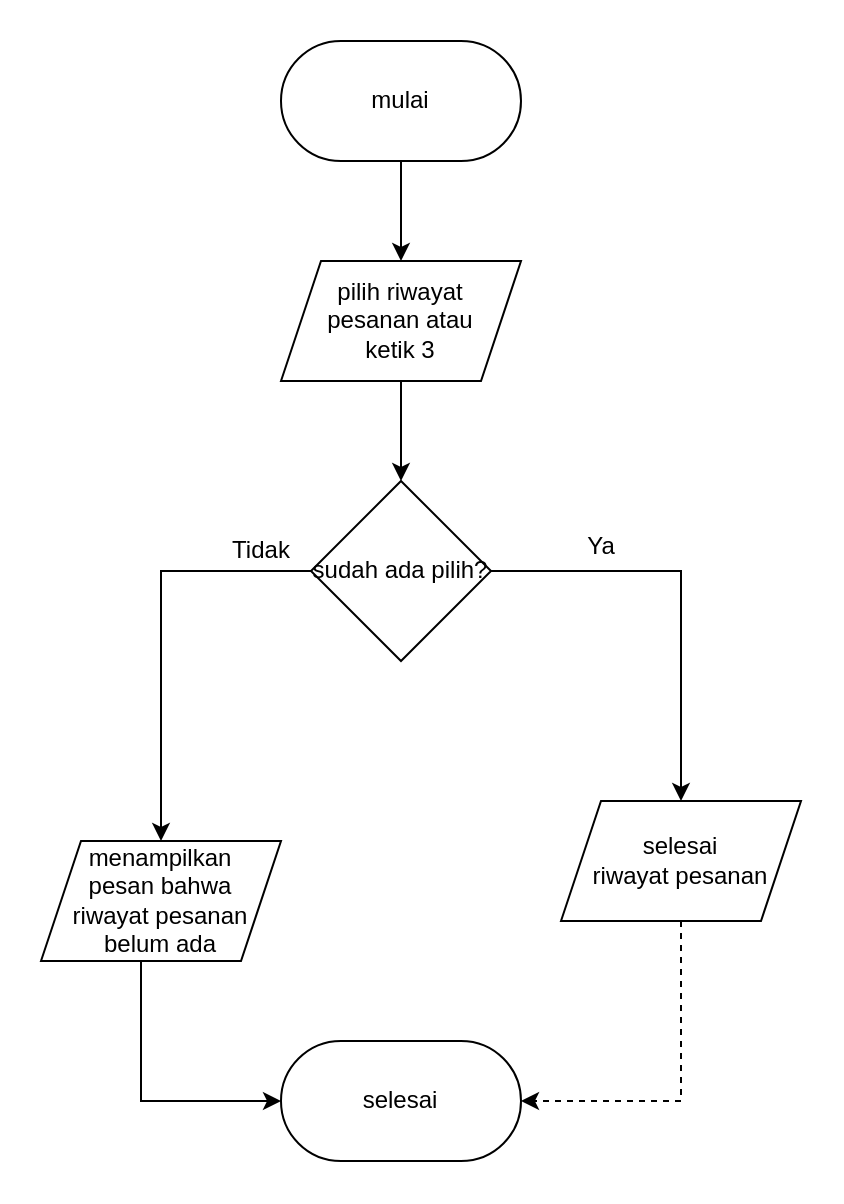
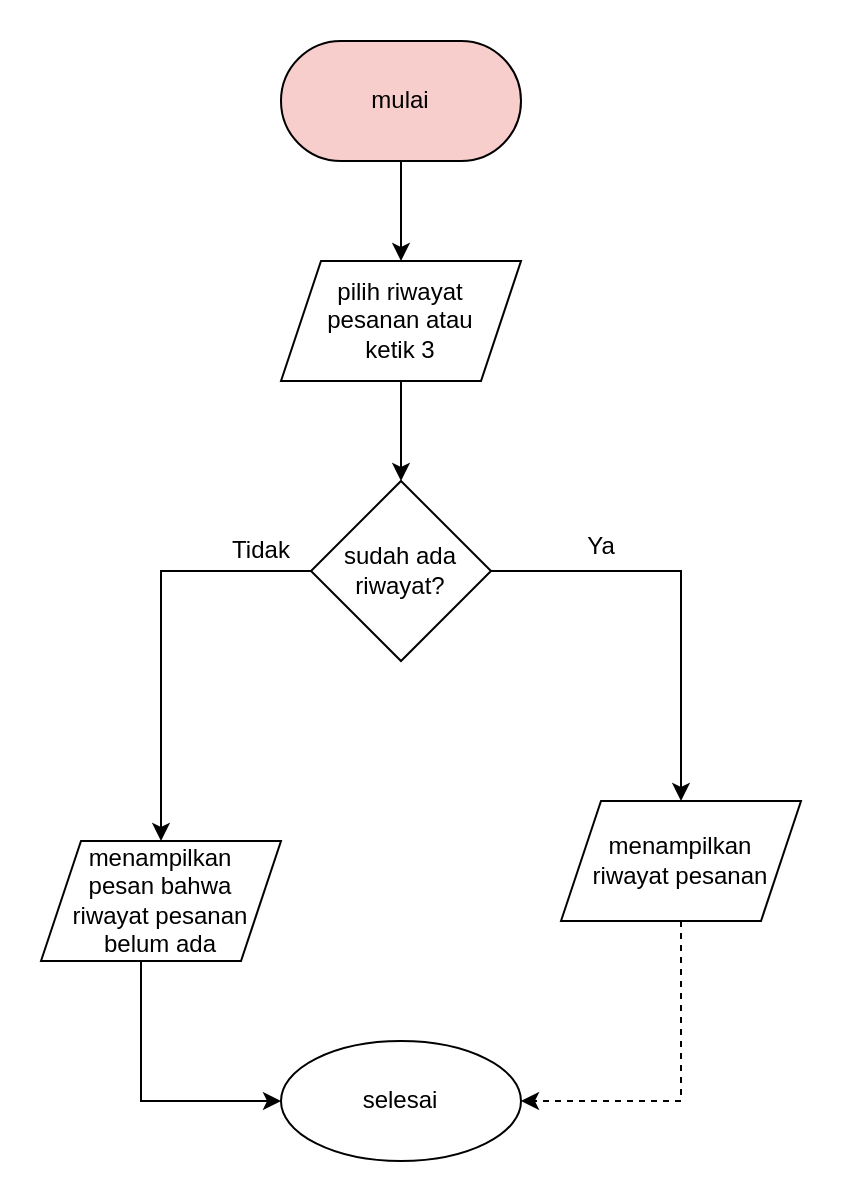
(401, 101) -> (401, 101)
(401, 571) -> (401, 571)
(681, 861) -> (681, 861)
(401, 1101) -> (401, 1101)
